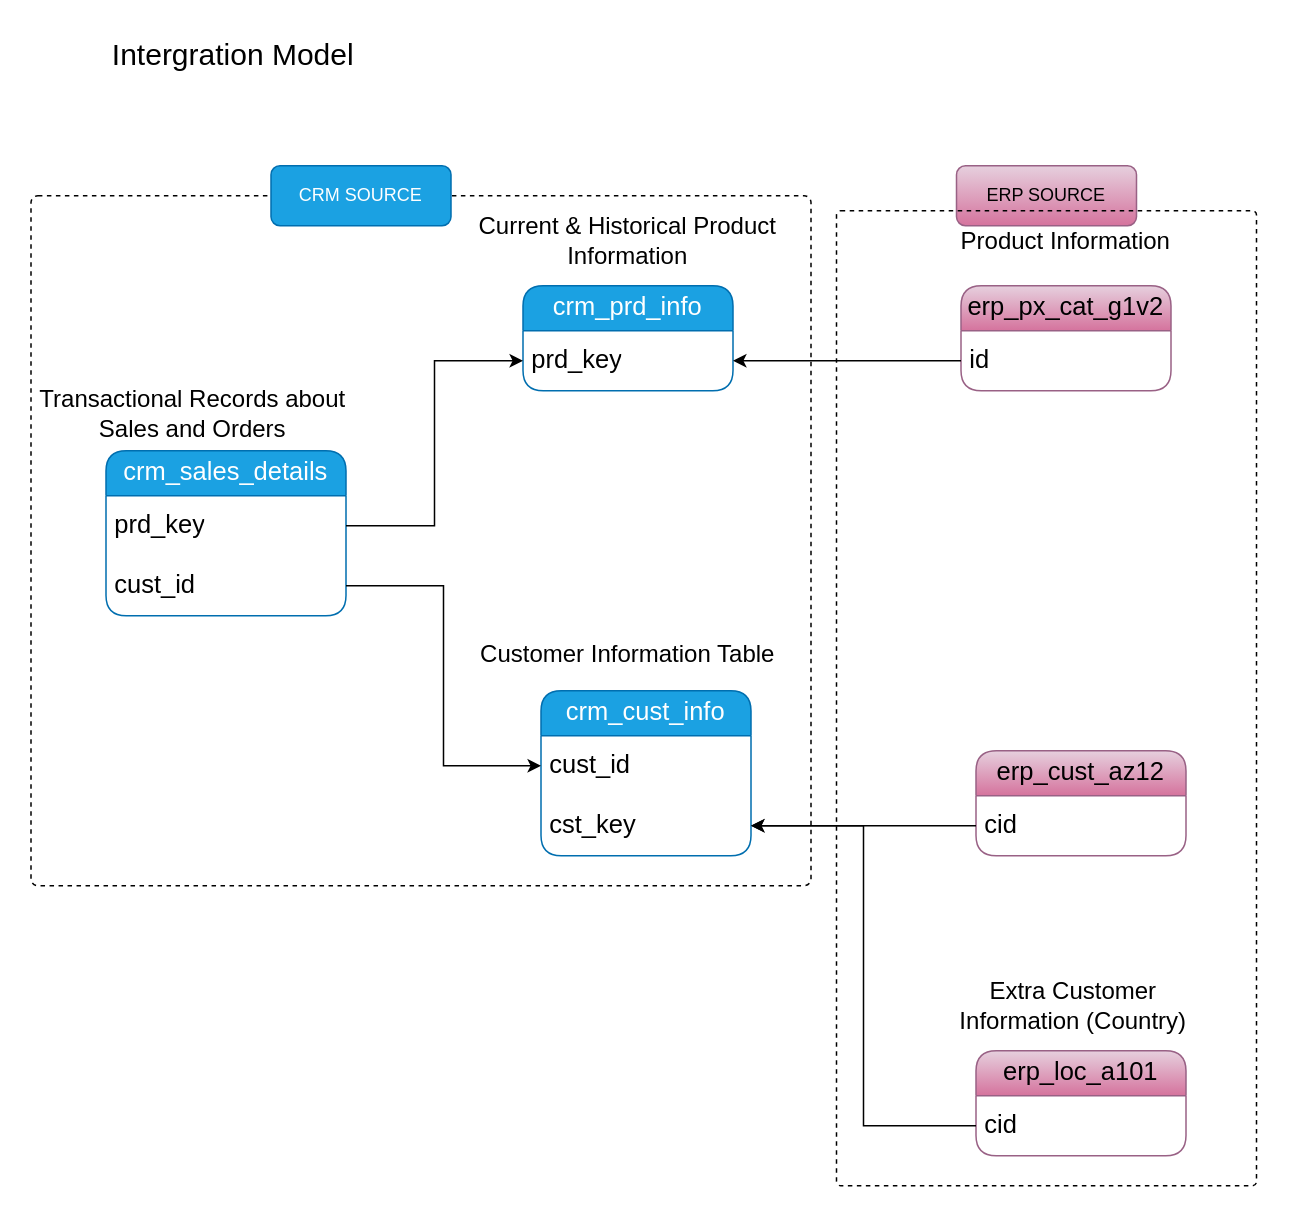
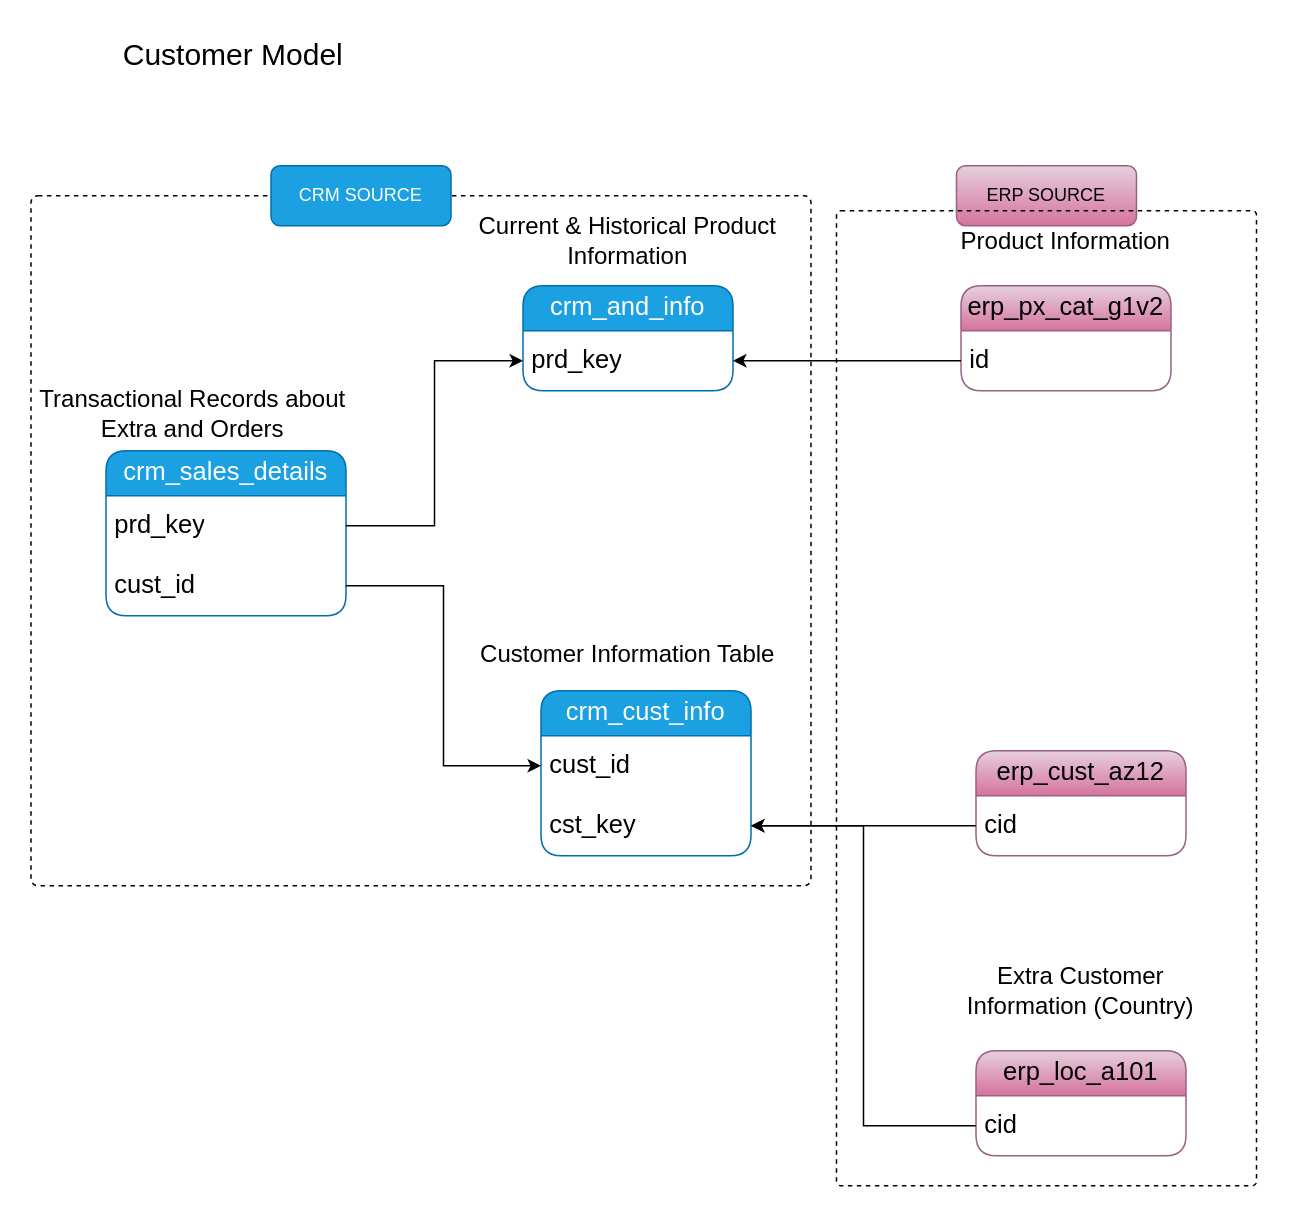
(233, 53) -> (233, 53)
(628, 308) -> (628, 308)
(193, 413) -> (193, 413)
(1073, 1006) -> (1081, 991)
